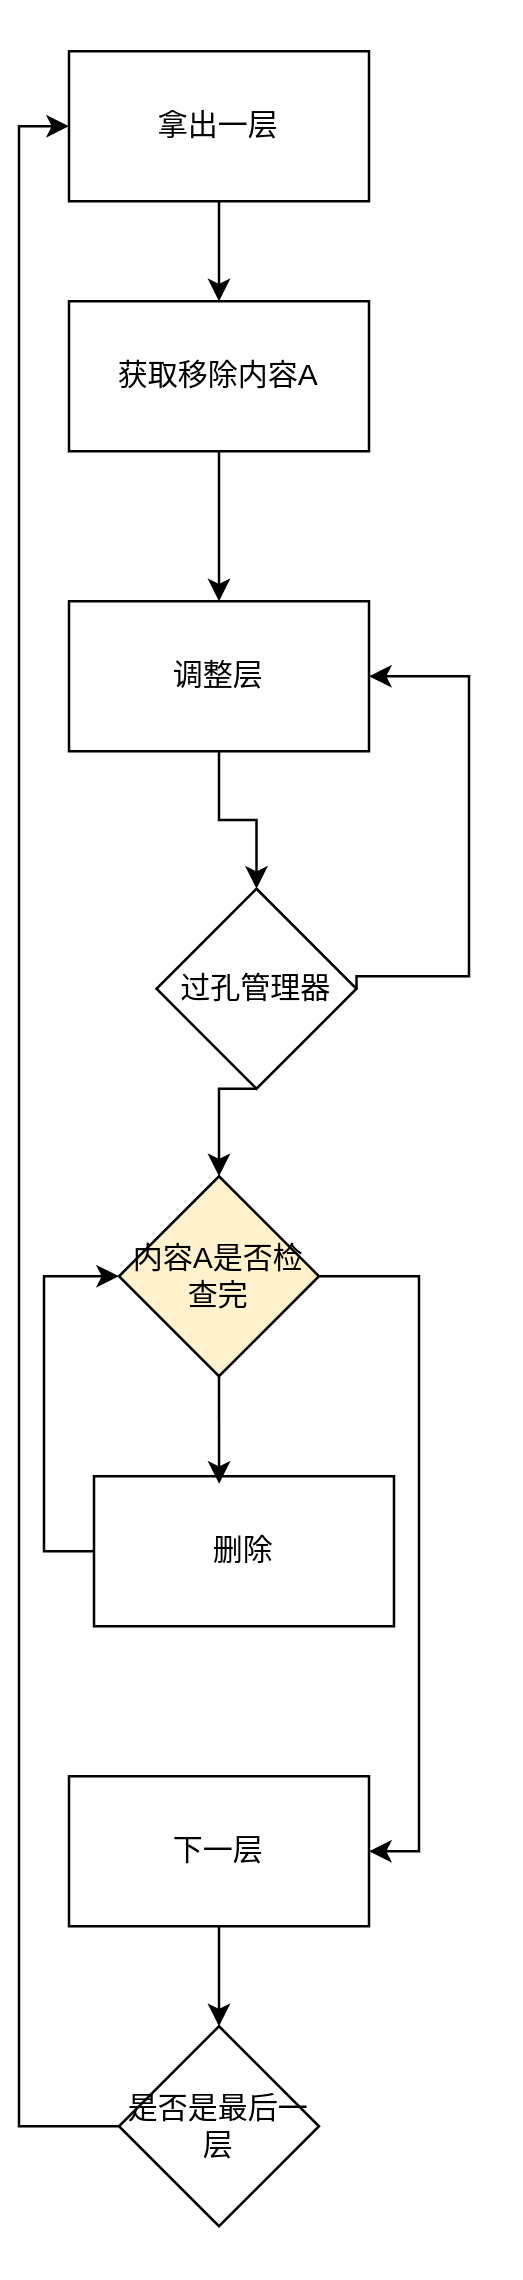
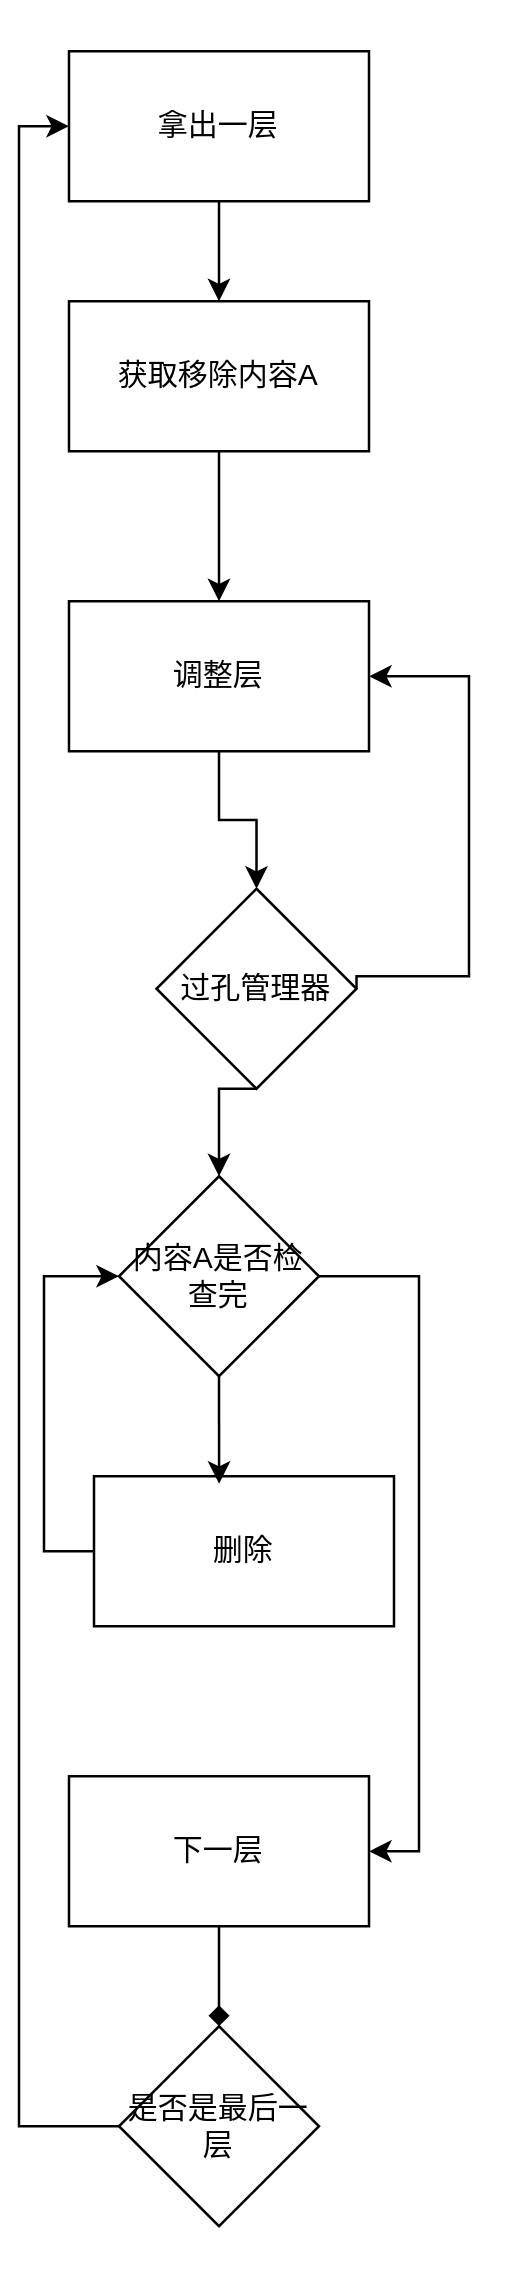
(219, 1276) -> (219, 1276)
(219, 2007) -> (219, 2006)
